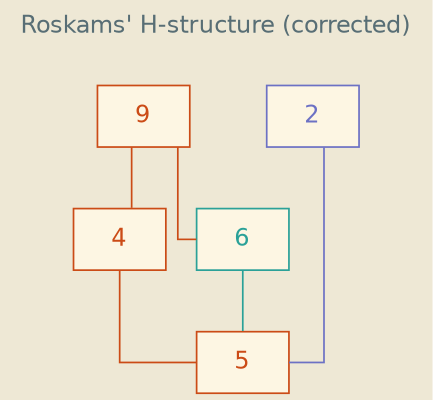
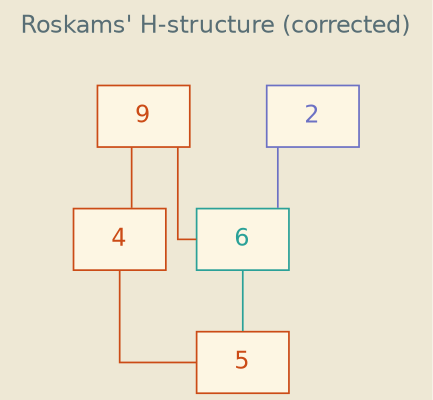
(324, 272) -> (278, 178)
